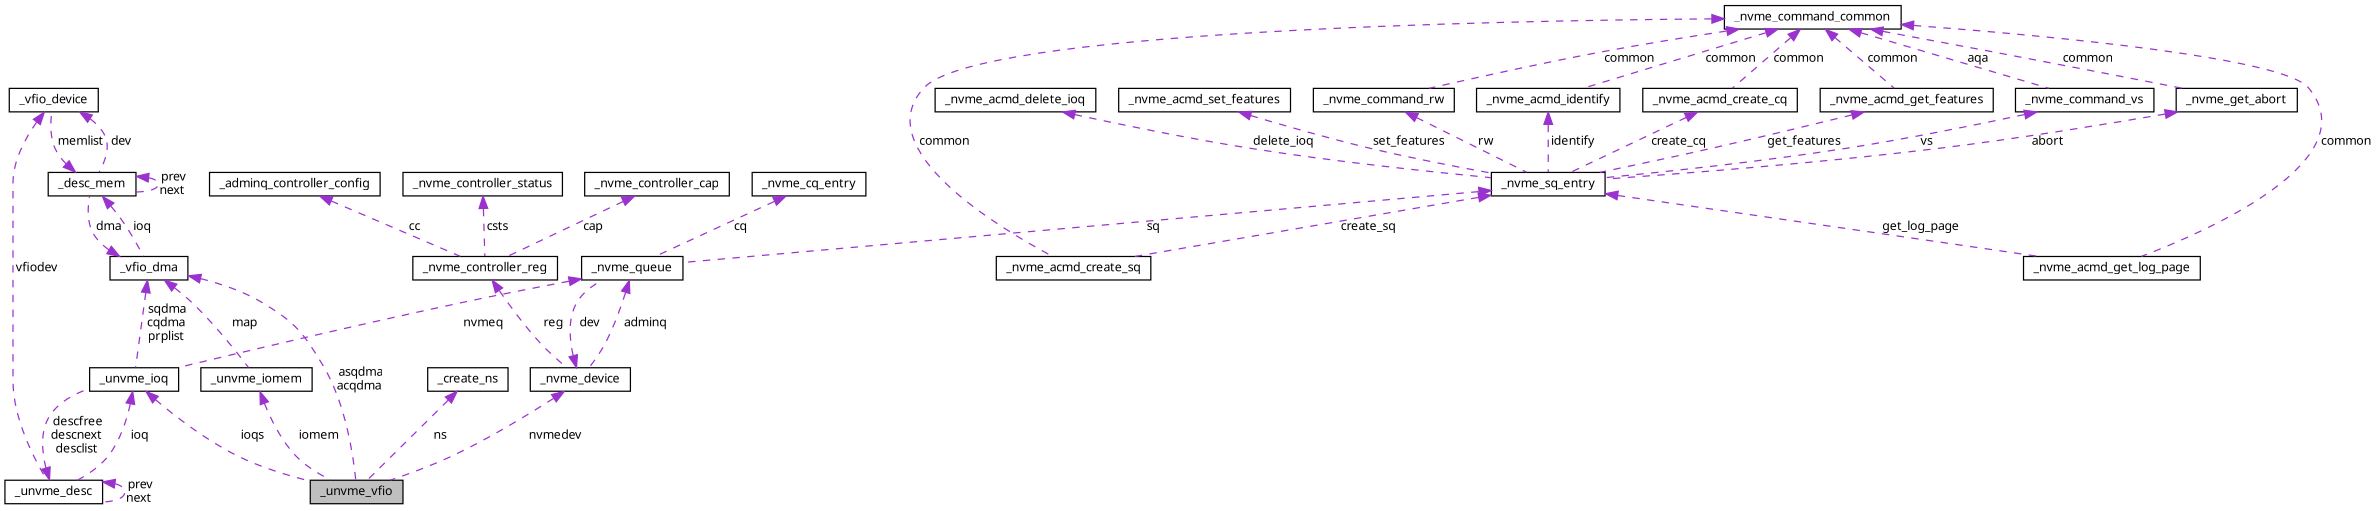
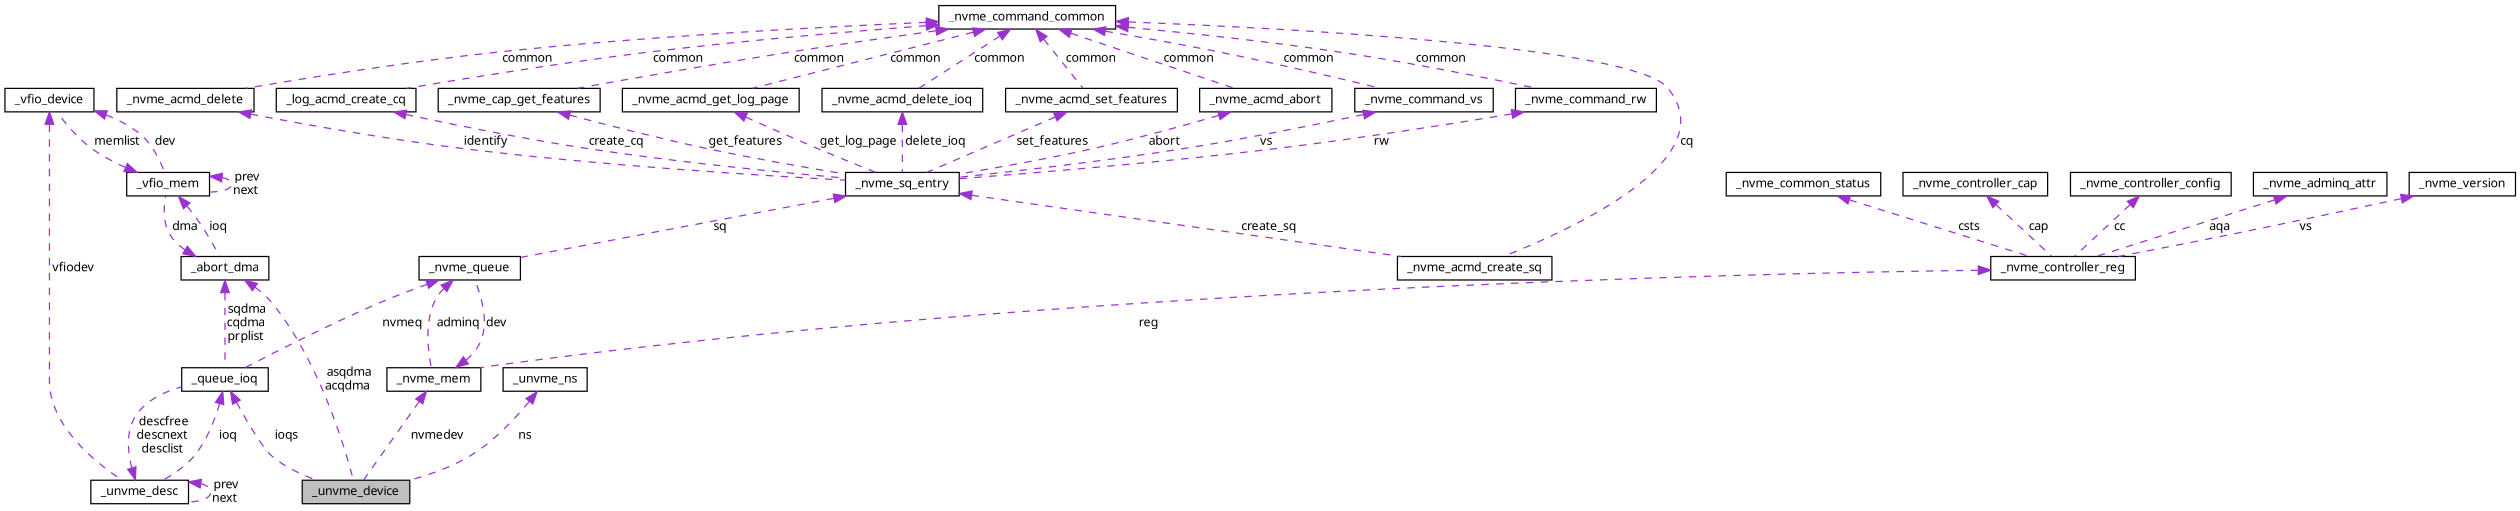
(1977, 59) -> (1307, 59)
none -> (959, 62)
none -> (1063, 64)
(1548, 100) -> (185, 100)
(1720, 100) -> (346, 100)
(1907, 100) -> (519, 100)
(2237, 100) -> (1266, 100)
(943, 142) -> (1685, 142)
(92, 184) -> (168, 184)
(295, 184) -> (2151, 184)
(483, 184) -> (1803, 184)
(809, 184) -> none
none -> (2320, 184)
none -> (2462, 184)
(1828, 226) -> (810, 146)
(149, 268) -> (225, 268)
(134, 379) -> (225, 379)
(256, 379) -> none
(468, 379) -> (545, 379)
(580, 379) -> (434, 379)
(357, 492) -> (356, 492)
